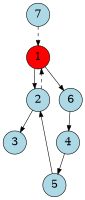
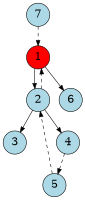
(70, 119) -> (51, 119)
(47, 145) -> (47, 145)
(62, 161) -> (62, 161)
